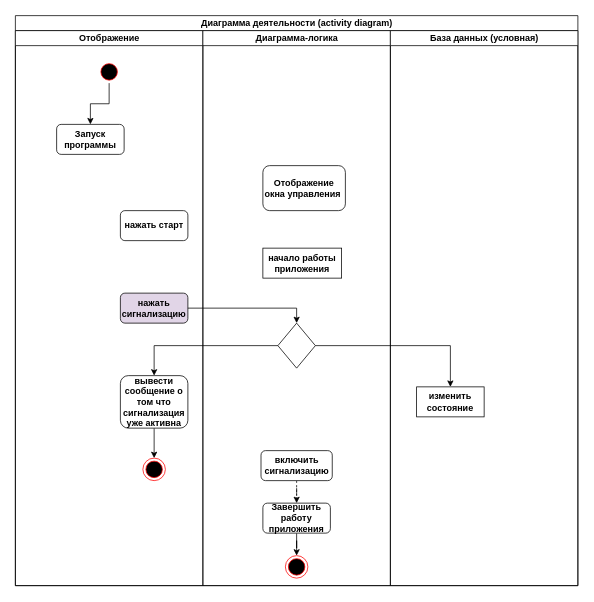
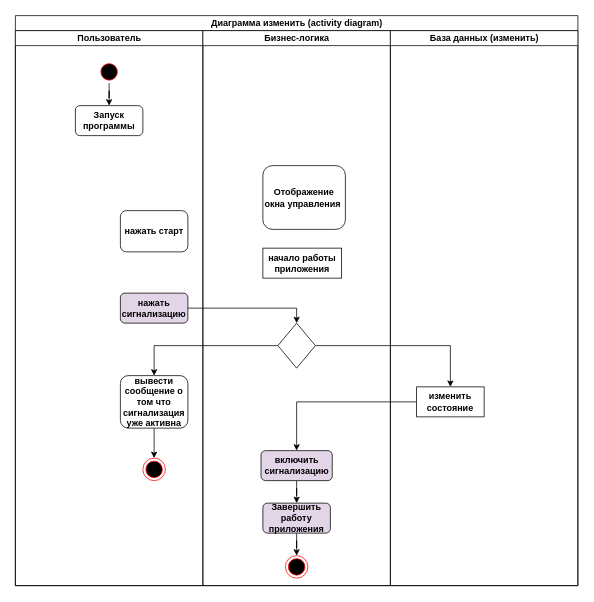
(297, 23) -> (297, 23)
(110, 38) -> (110, 38)
(297, 38) -> (297, 38)
(485, 38) -> (485, 38)
(90, 139) -> (109, 120)
(304, 188) -> (304, 197)
(154, 225) -> (154, 231)
none -> (297, 423)
(297, 465) -> (297, 465)
(297, 494) -> (297, 494)
(297, 518) -> (297, 518)
